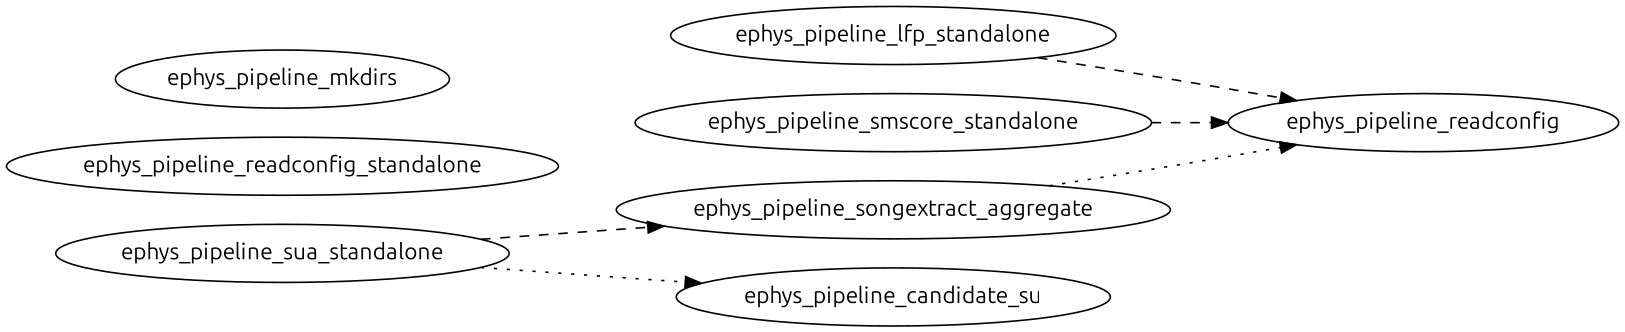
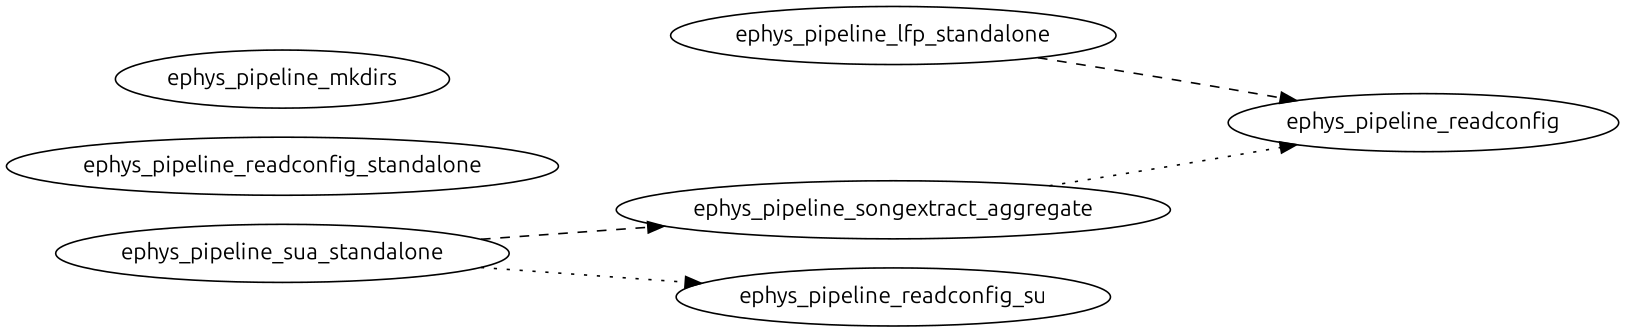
(893, 123) -> none
(893, 297) -> (893, 297)
